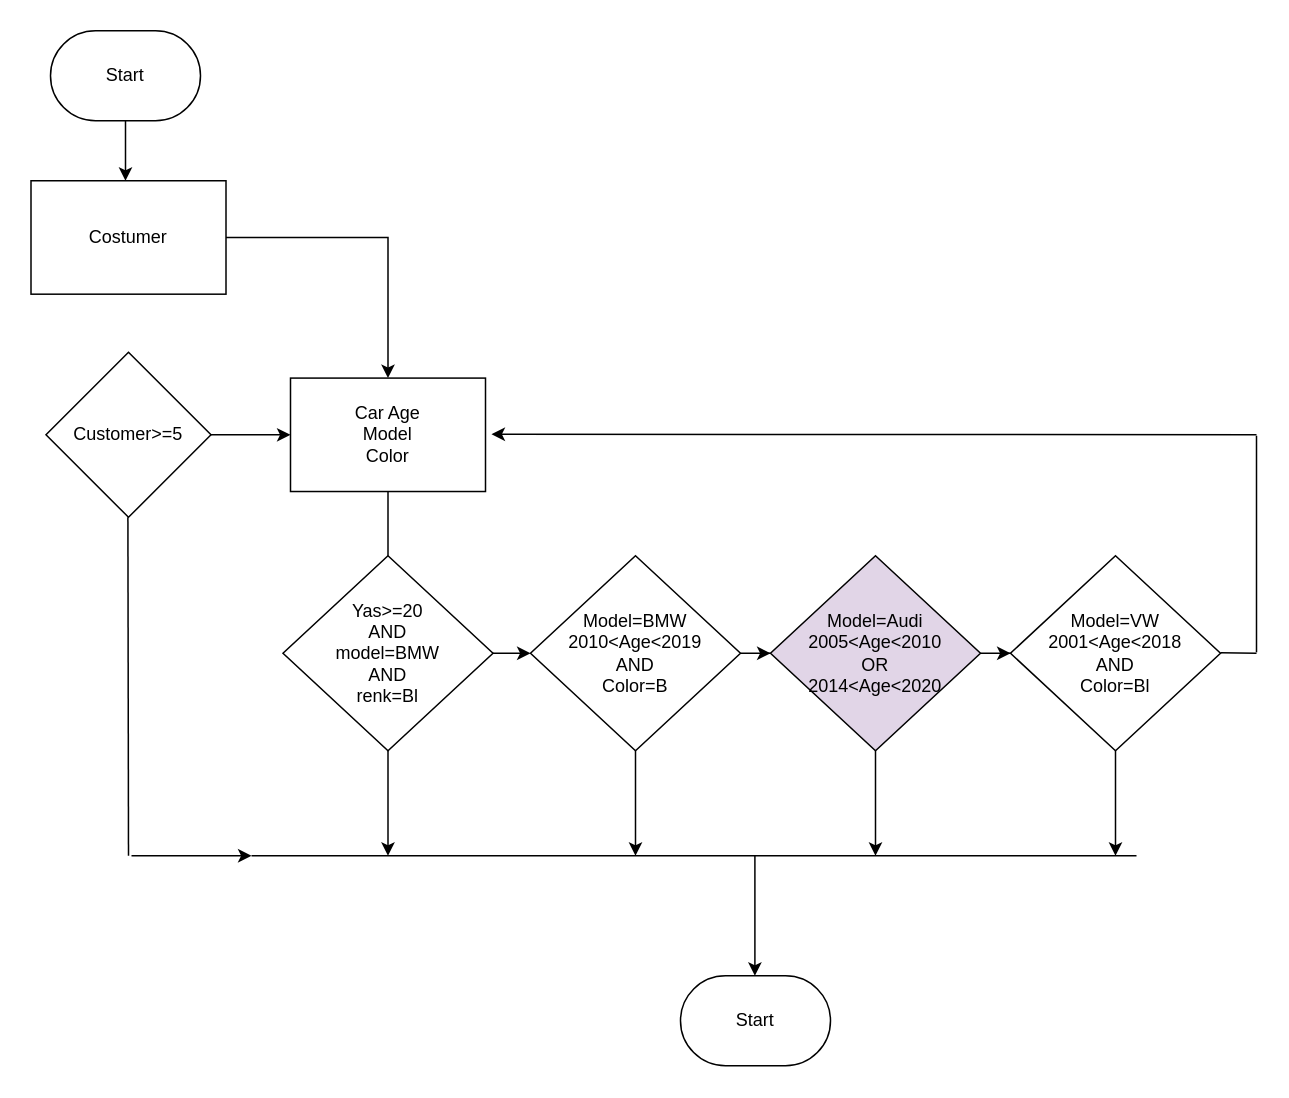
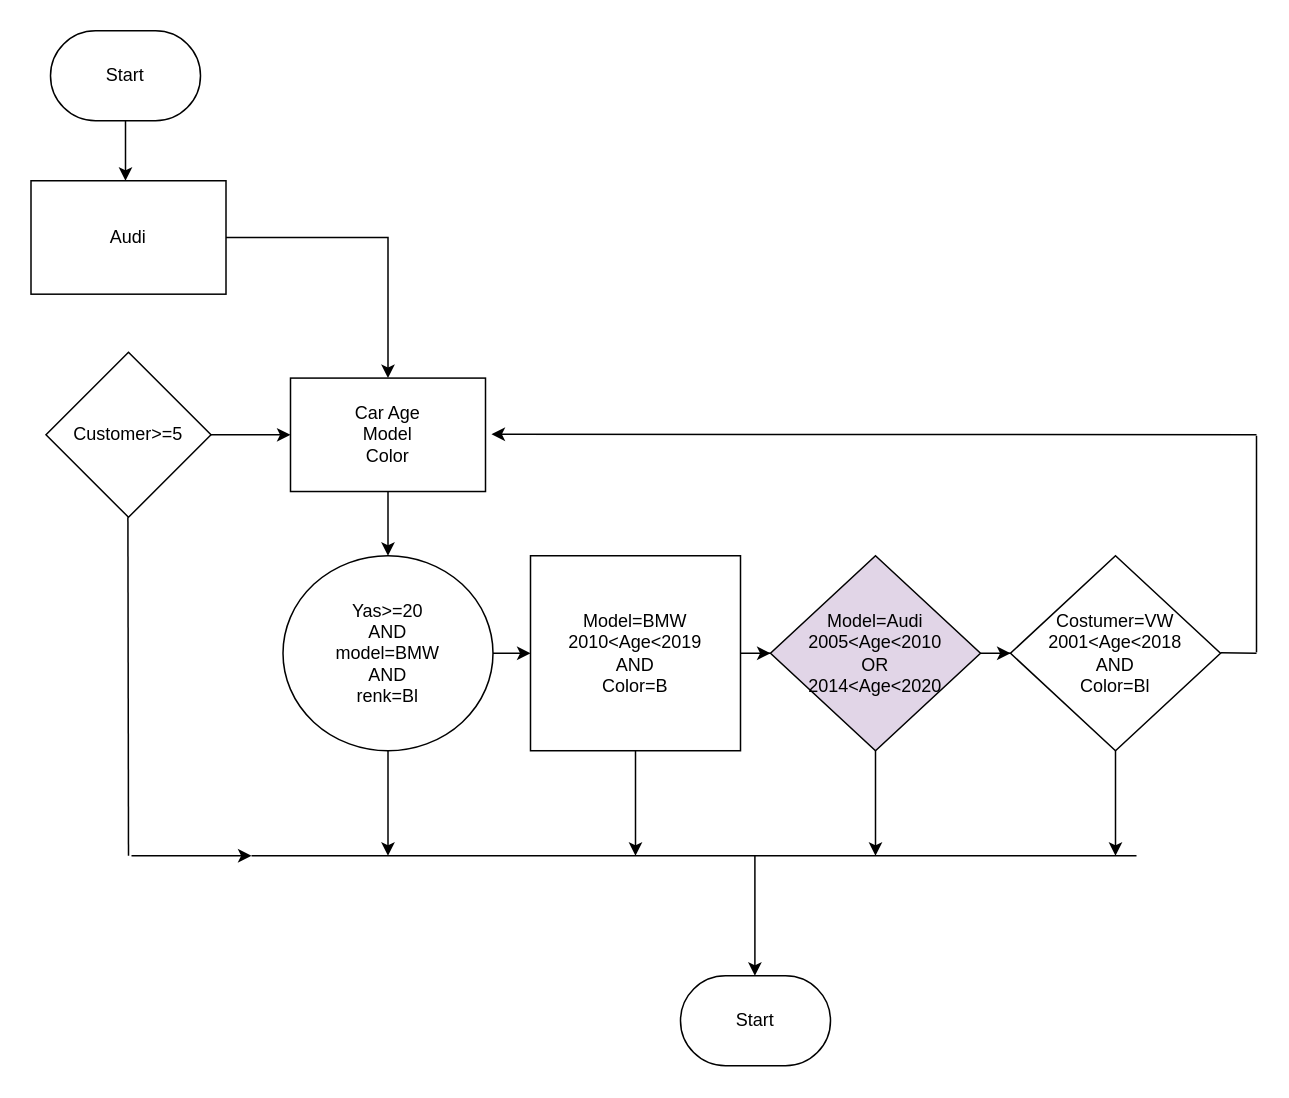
(128, 238) -> (128, 238)
(388, 549) -> (388, 544)
(388, 653) -> (388, 653)
(635, 653) -> (635, 653)
(1115, 653) -> (1115, 653)
